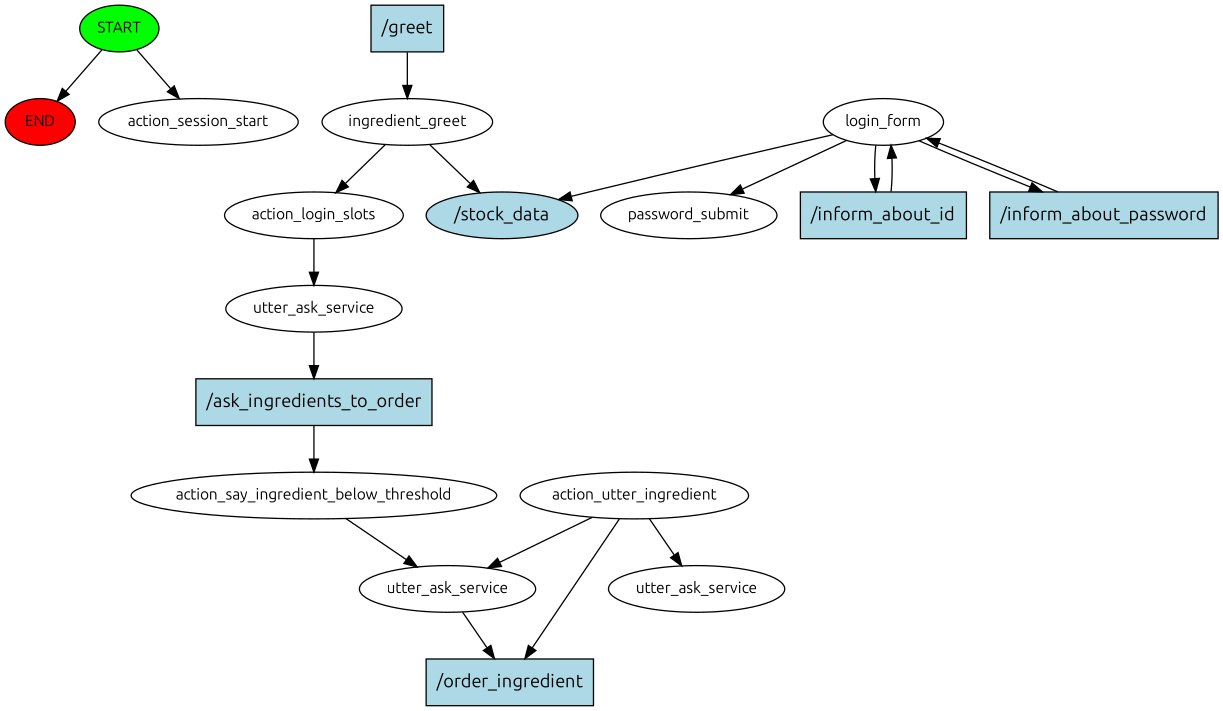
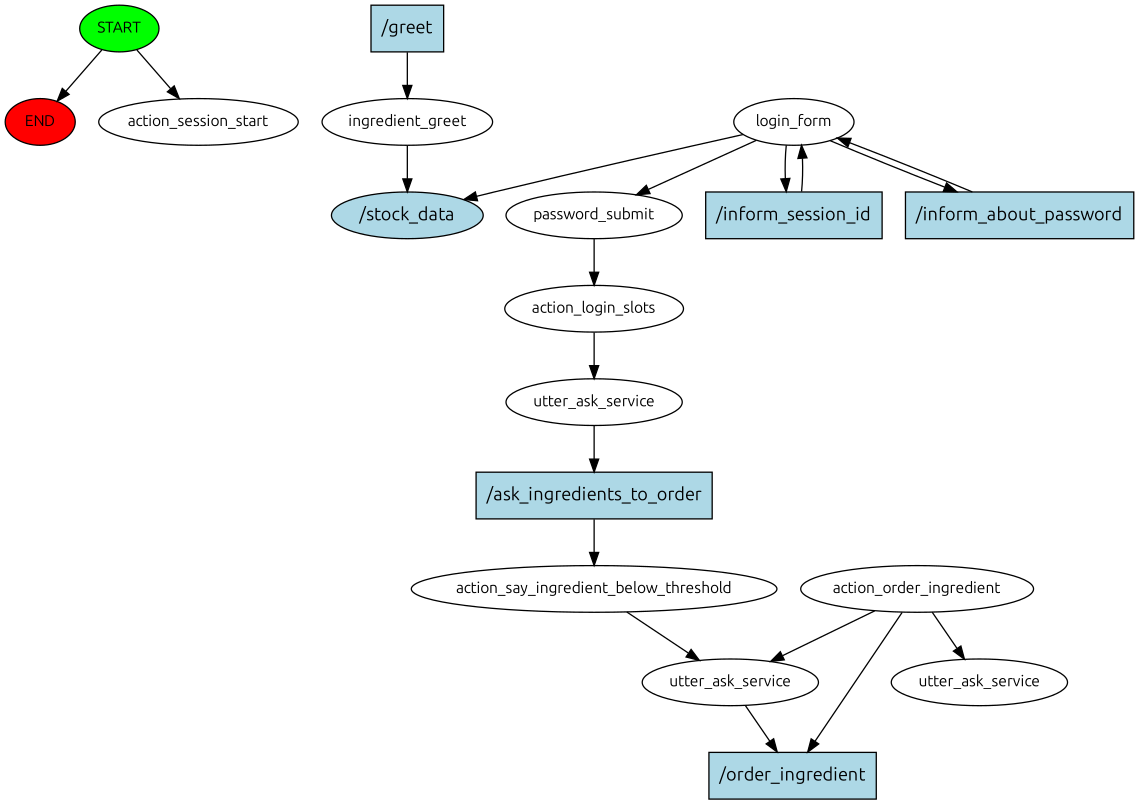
(365, 164) -> (594, 256)
(883, 215) -> (794, 215)
(634, 496) -> (917, 589)
